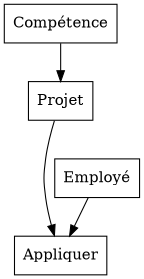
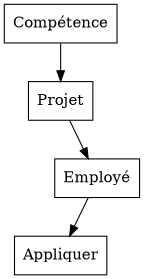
(44, 173) -> (77, 135)
